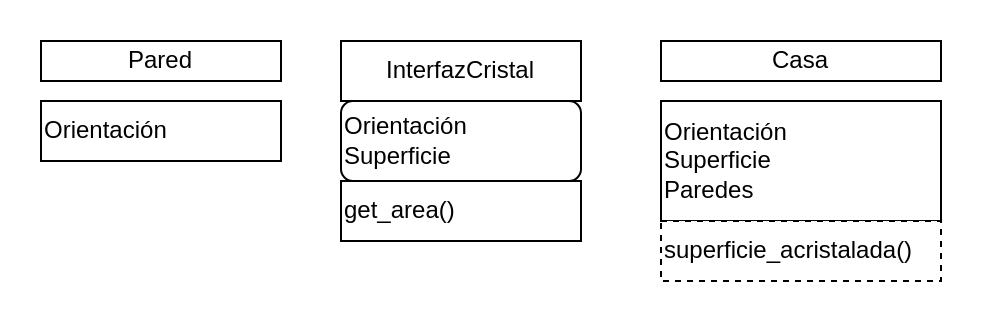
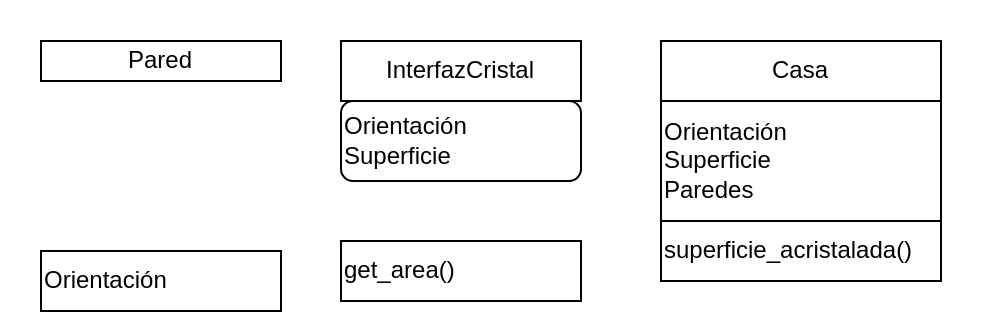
(801, 61) -> (801, 71)
(161, 131) -> (161, 281)
(461, 211) -> (461, 271)
(801, 251) -> (801, 251)
